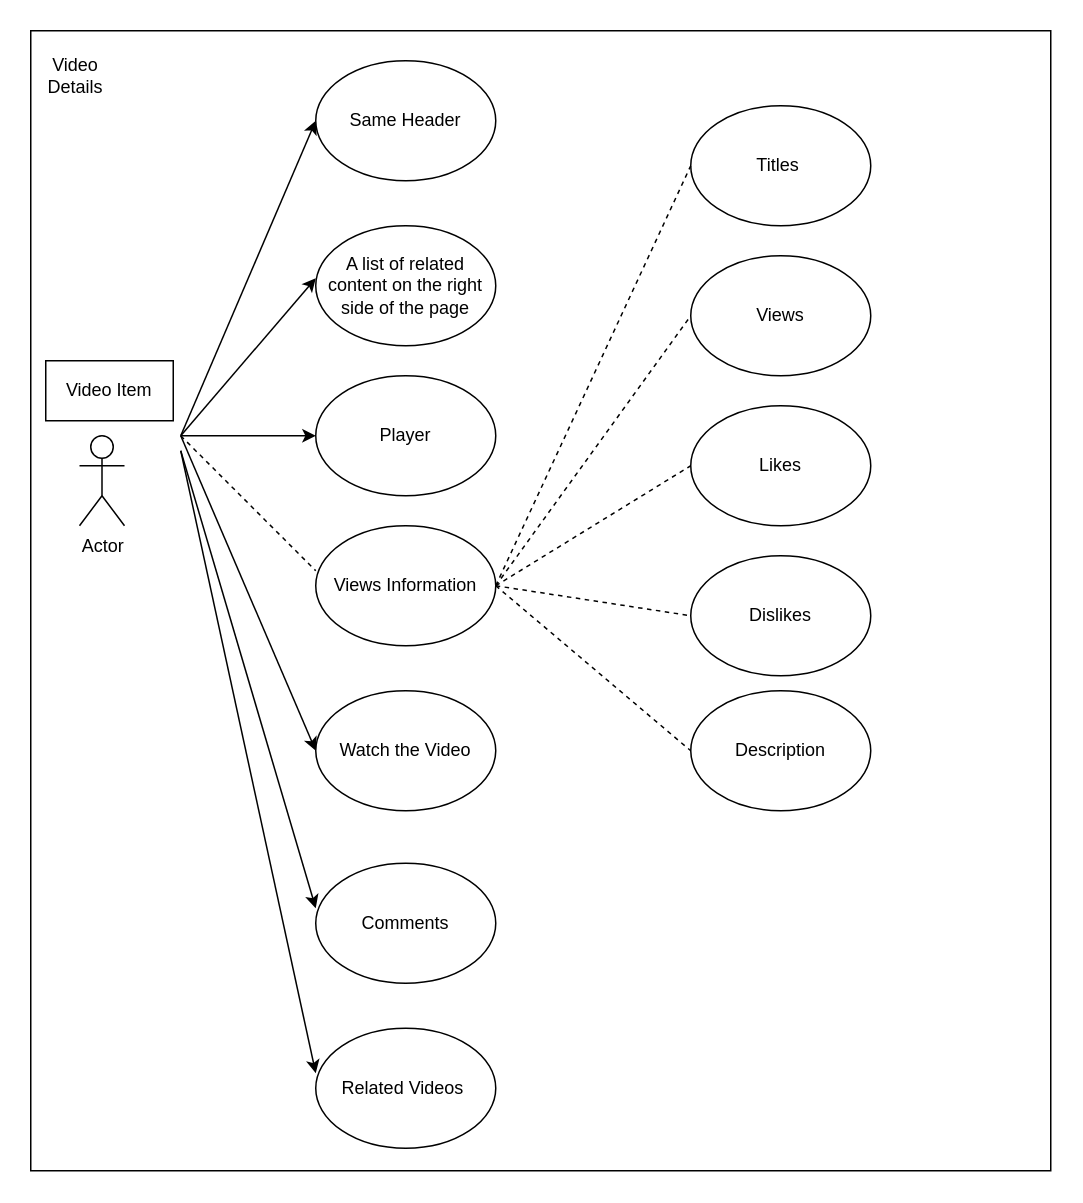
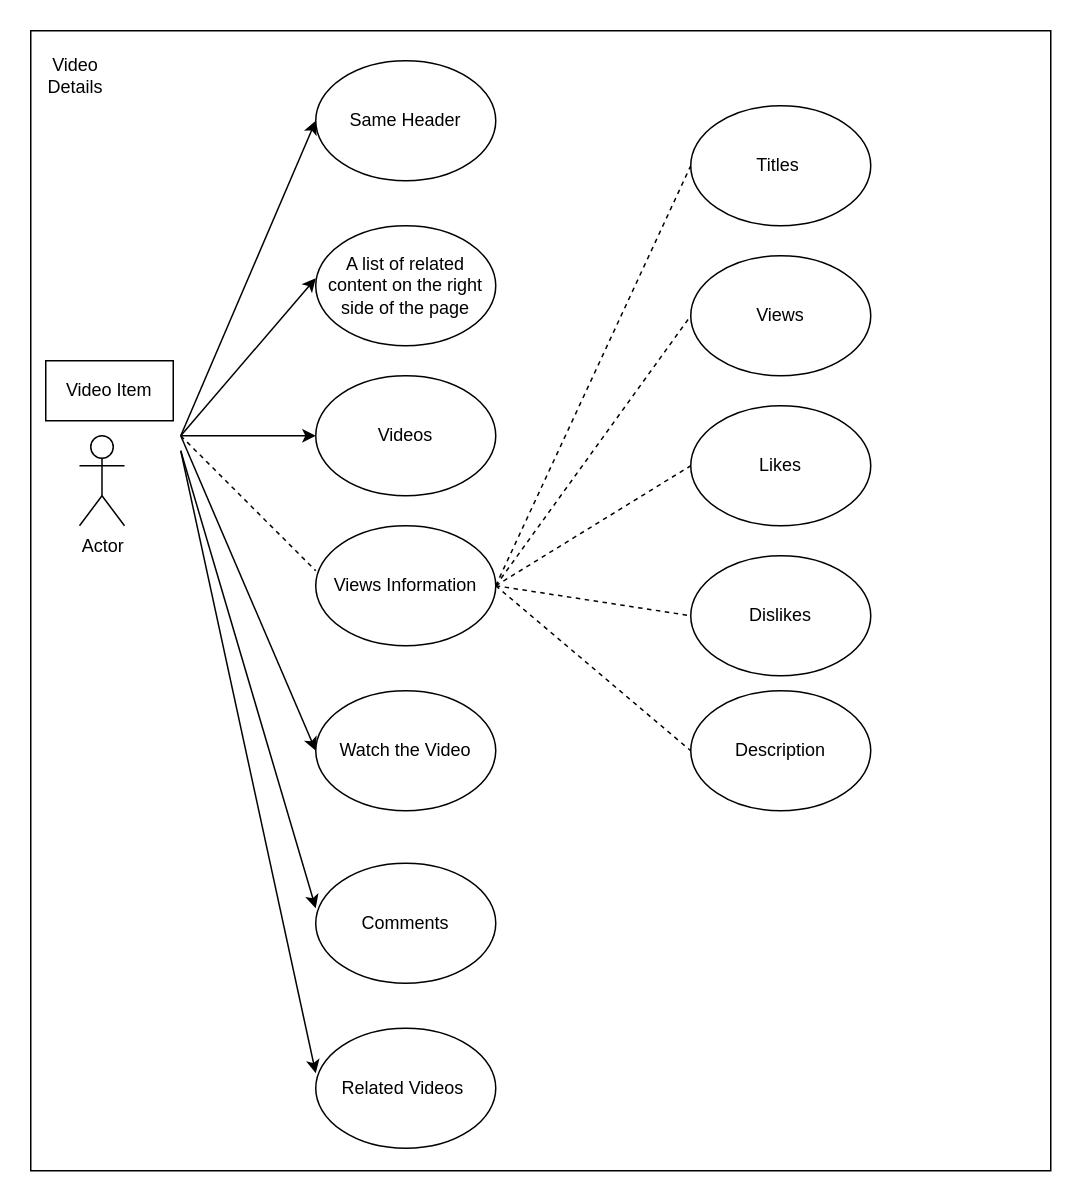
(406, 436) -> (406, 436)
